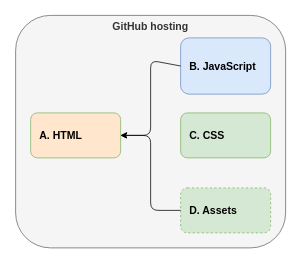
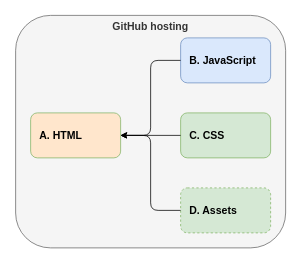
(225, 66) -> (225, 60)
none -> (165, 135)
